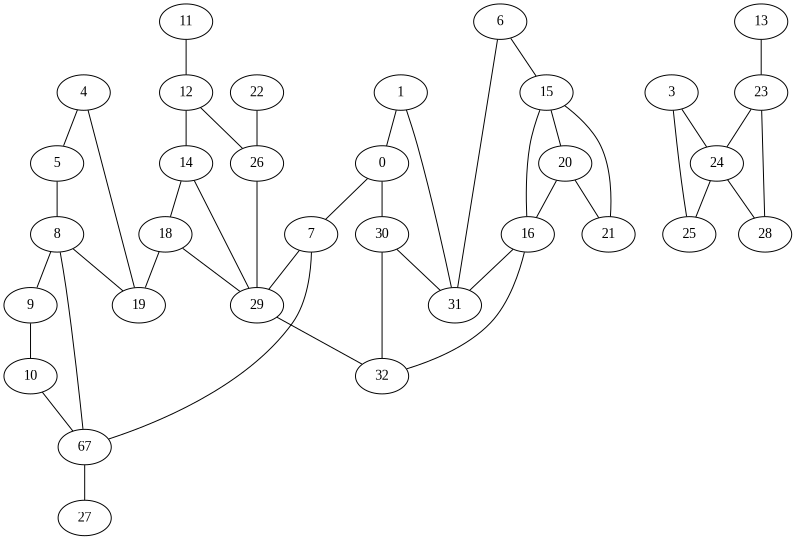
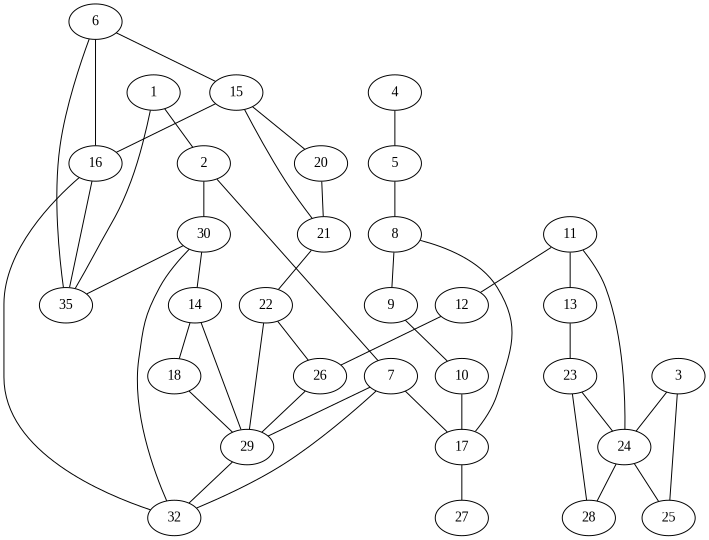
(186, 128) -> (199, 270)
(382, 163) -> (204, 163)
(546, 199) -> (96, 93)
none -> (570, 270)
none -> (292, 274)
(139, 305) -> none
(455, 305) -> (66, 305)
none -> (618, 336)
none -> (257, 376)
(85, 447) -> (462, 447)
none -> (292, 458)
